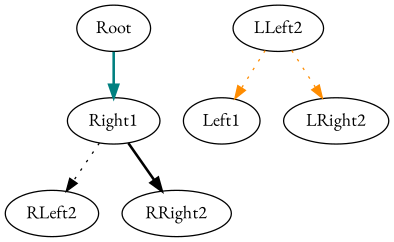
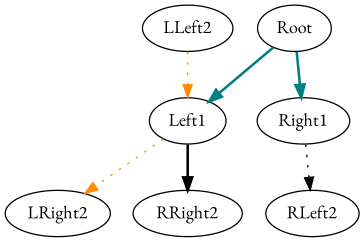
(303, 69) -> (129, 163)
none -> (246, 70)
(141, 162) -> (188, 161)
